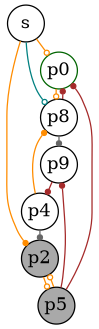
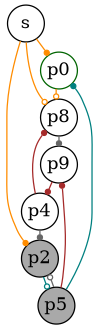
(41, 45) -> (41, 45)
(30, 72) -> (30, 72)
(63, 98) -> none
(33, 163) -> (33, 163)
(92, 190) -> (92, 190)
(45, 281) -> (45, 281)
(52, 283) -> (52, 283)
